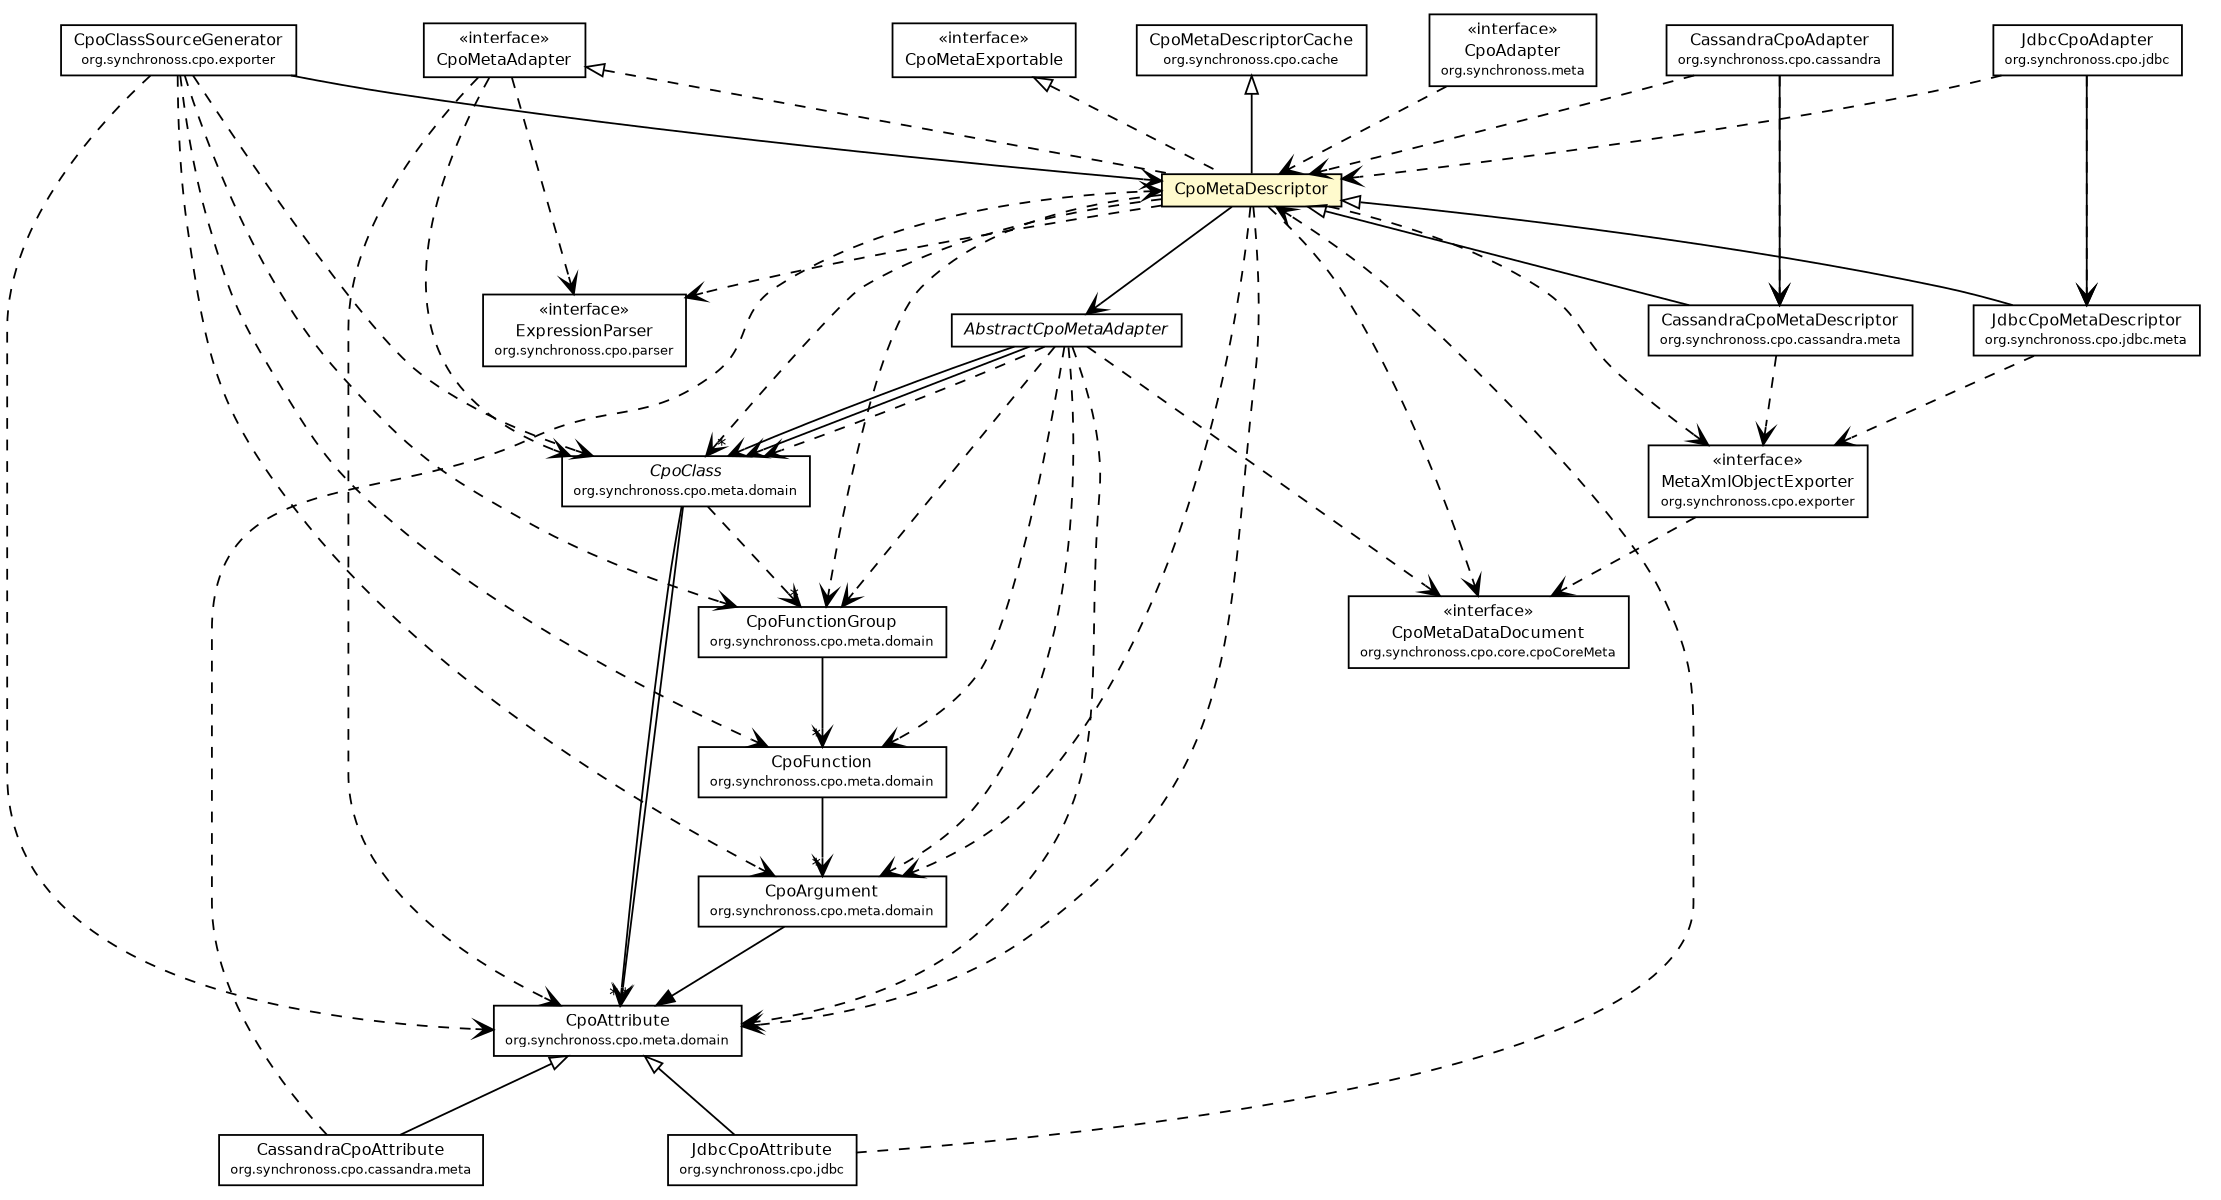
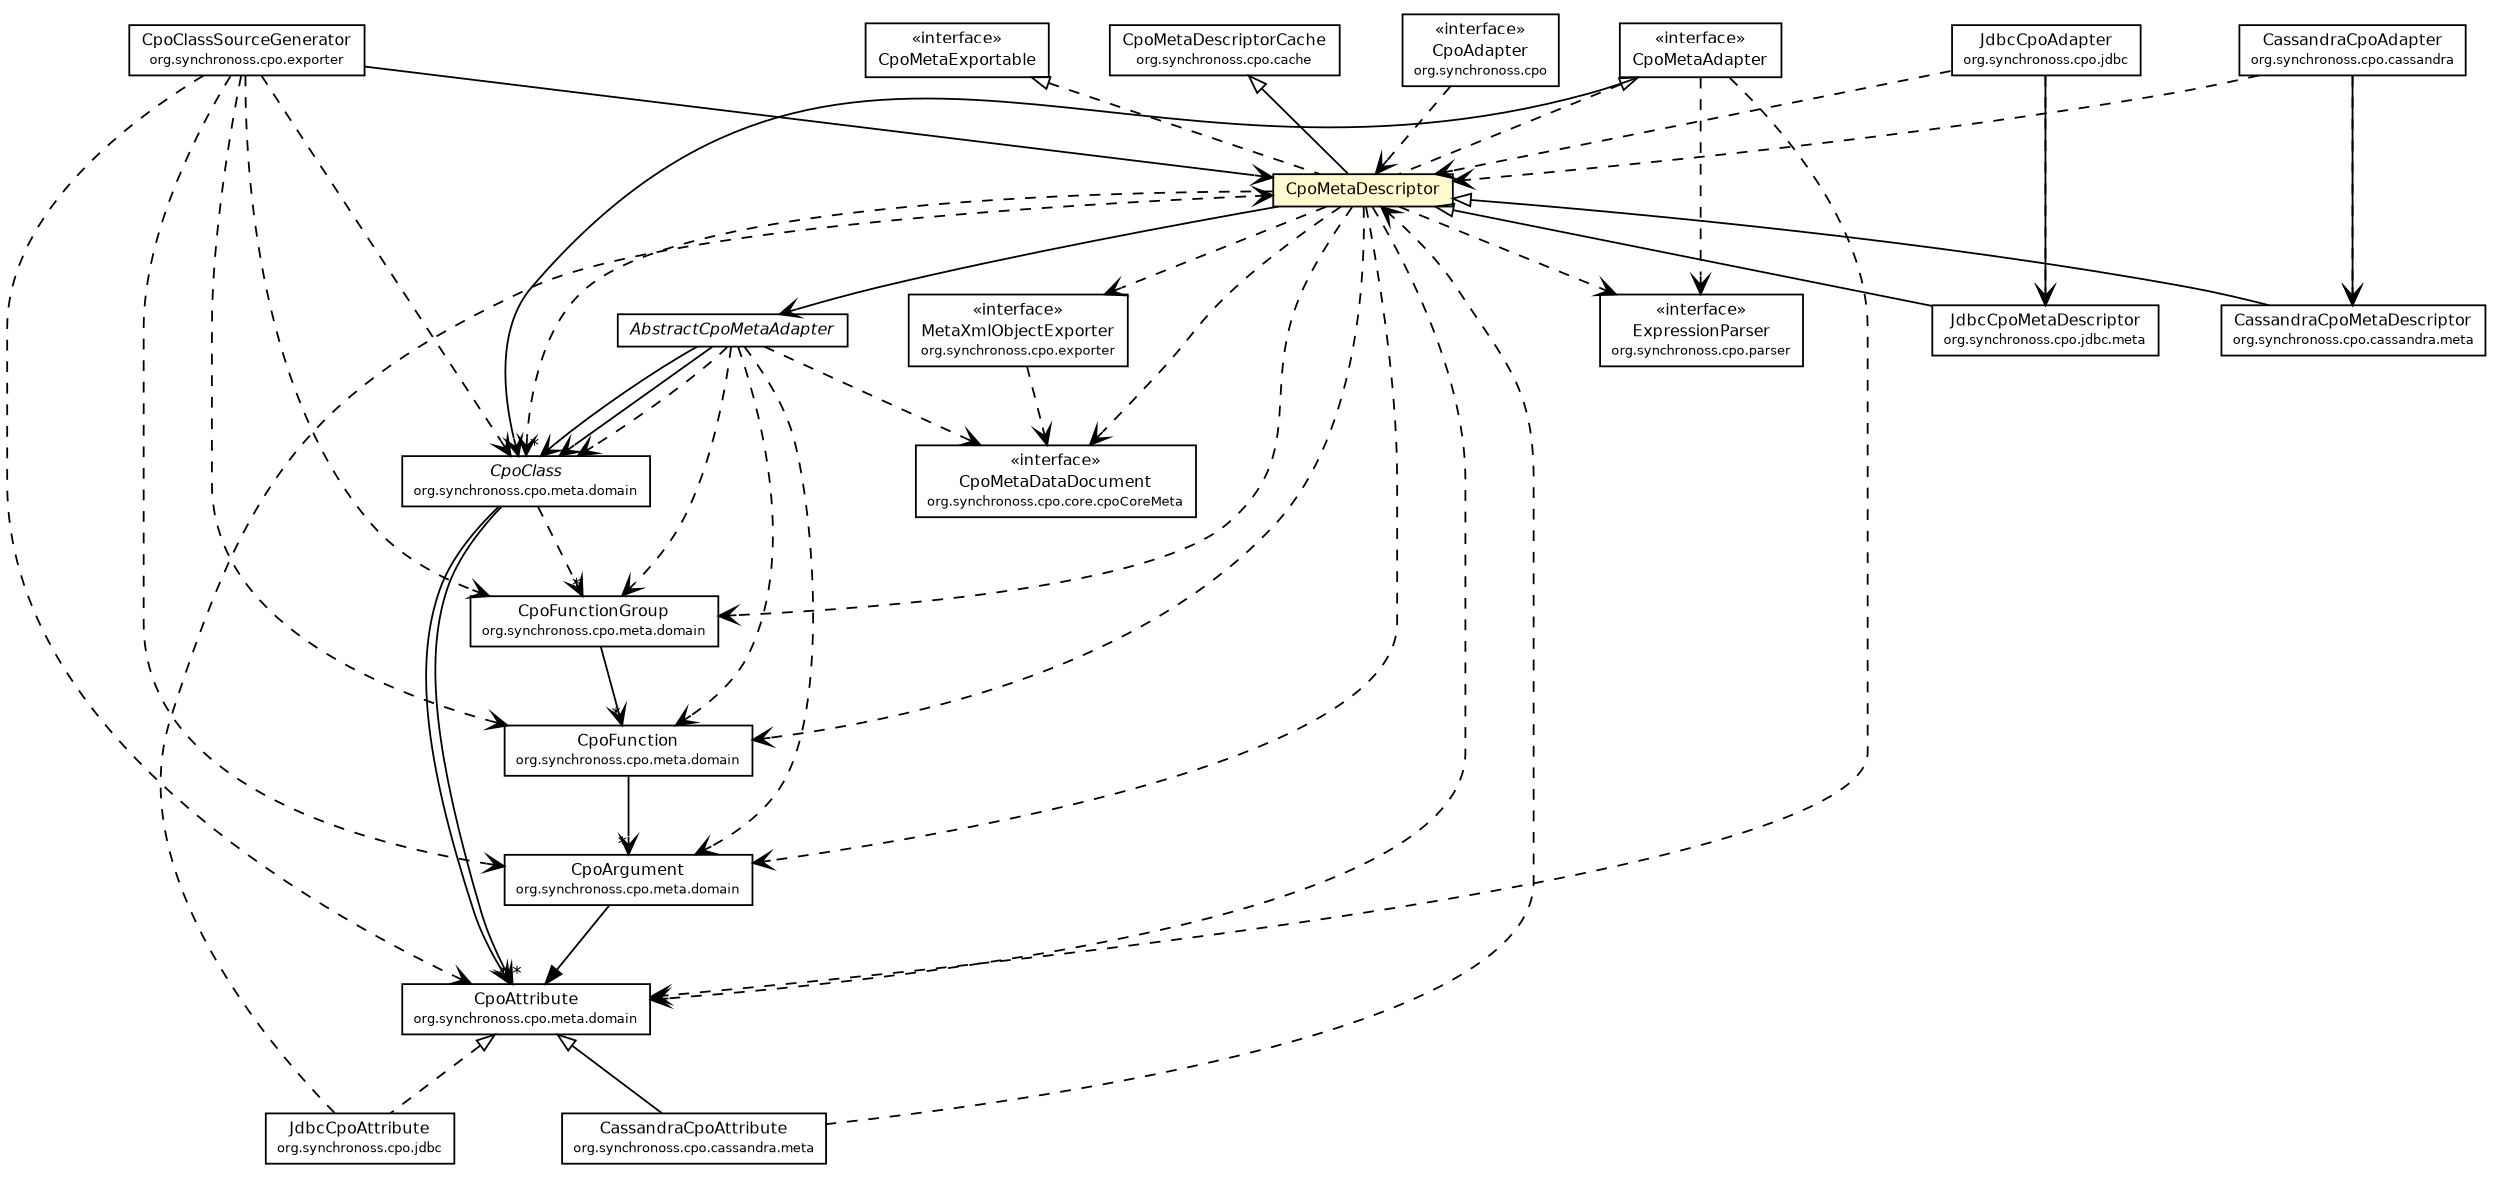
(1513, 71) -> (1481, 71)
(426, 287) -> (980, 101)
(1771, 391) -> none
(1943, 397) -> none
none -> (1190, 595)
(1081, 773) -> none
(696, 1101) -> (435, 1080)
